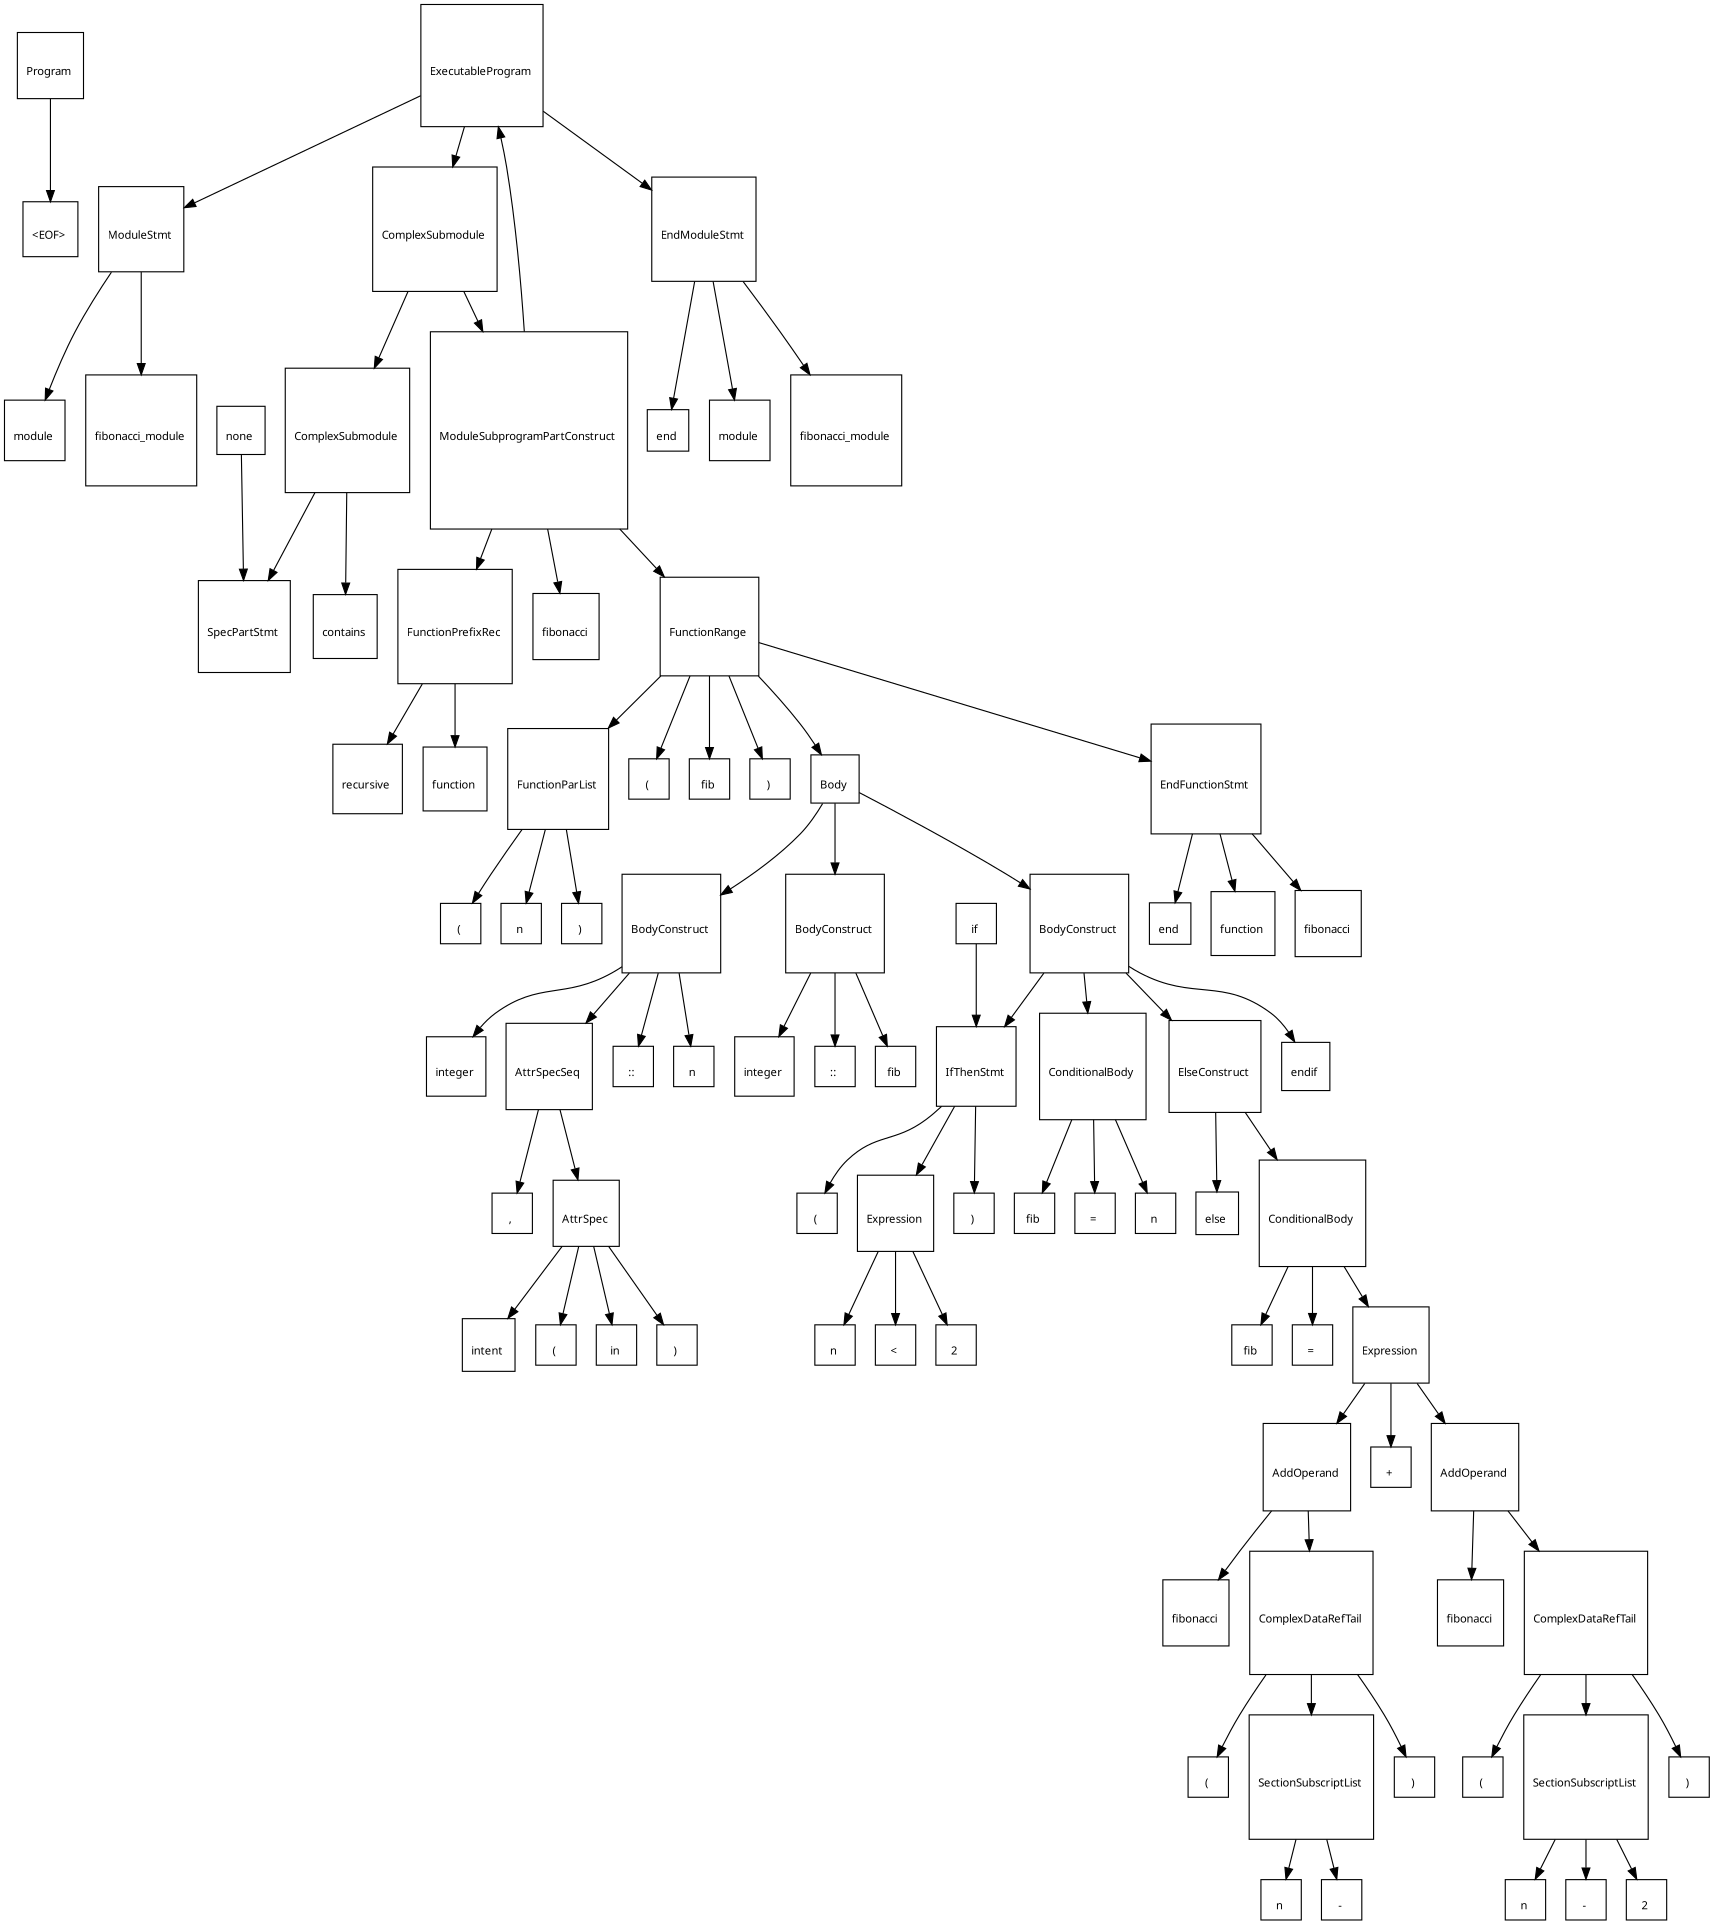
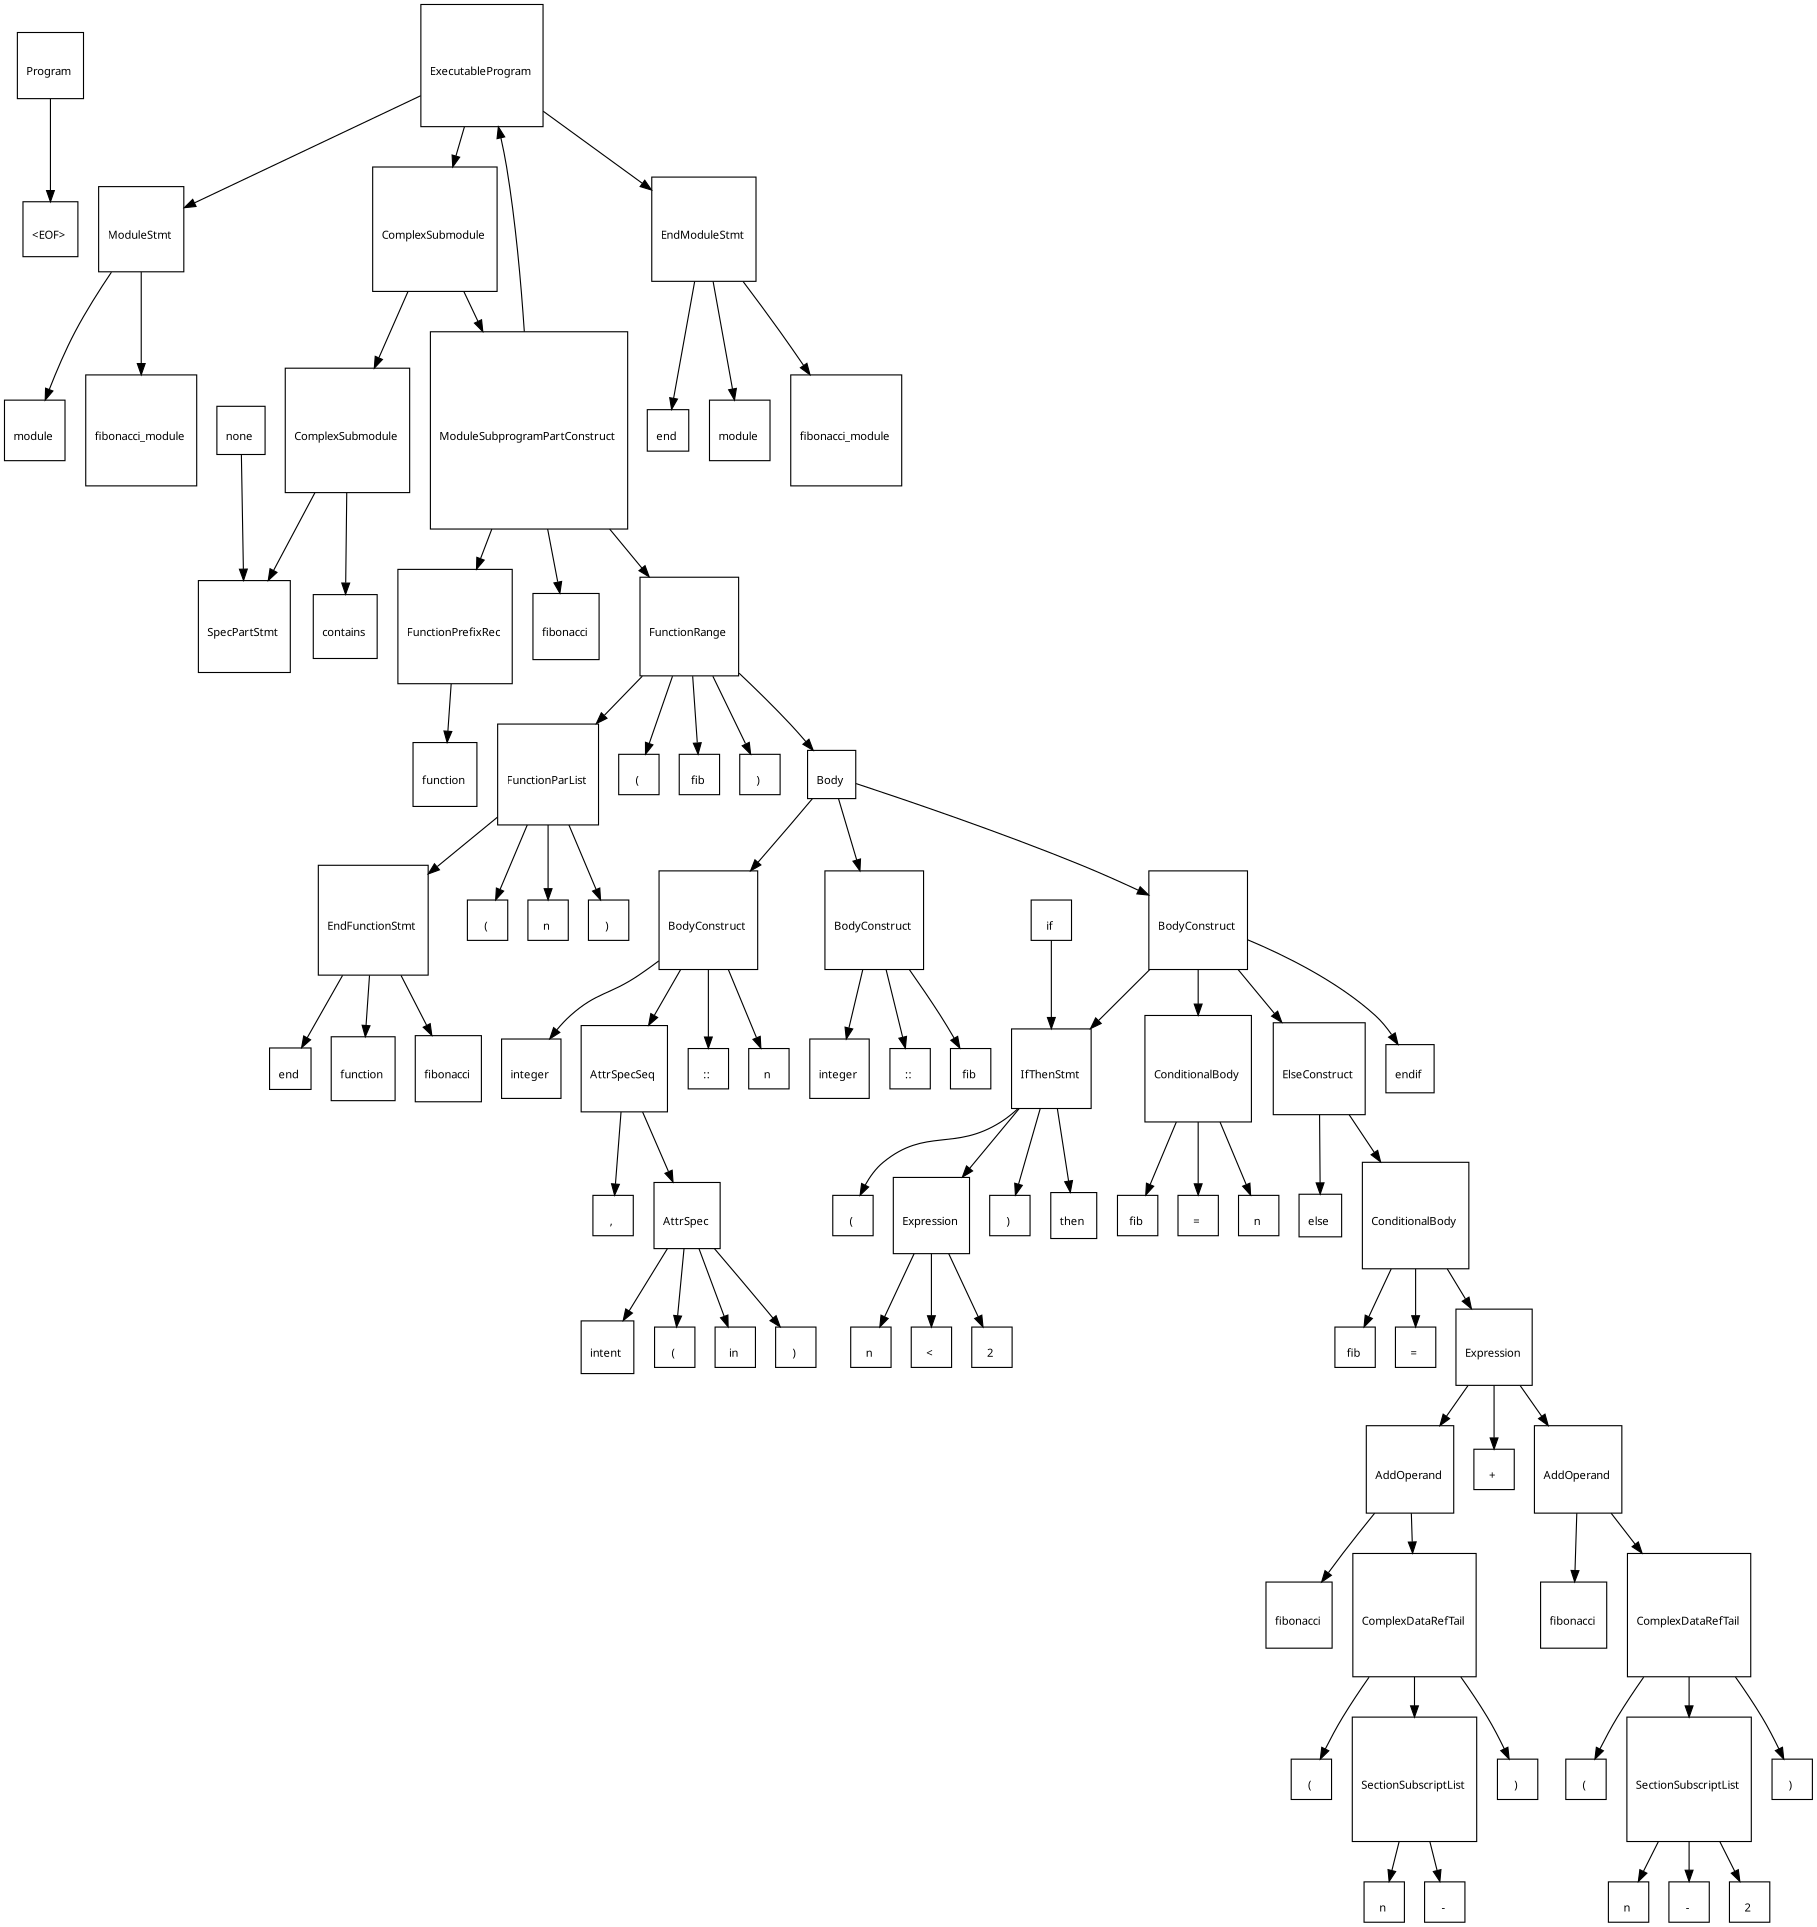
(949, 700) -> (467, 842)
(368, 779) -> none
none -> (1074, 1216)
